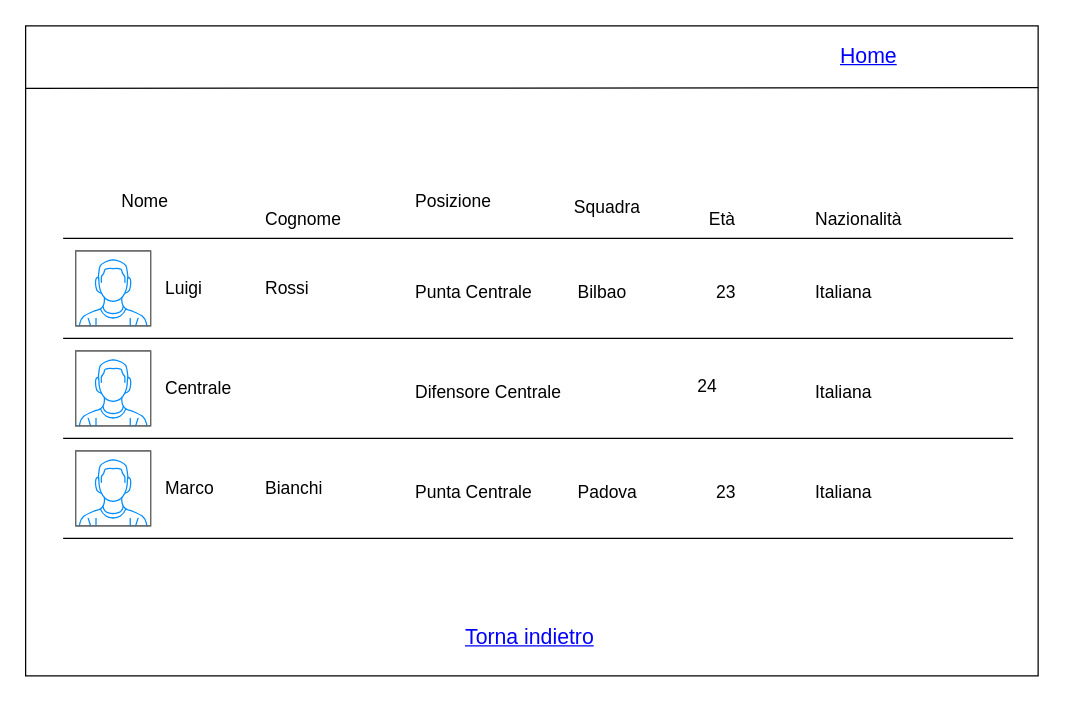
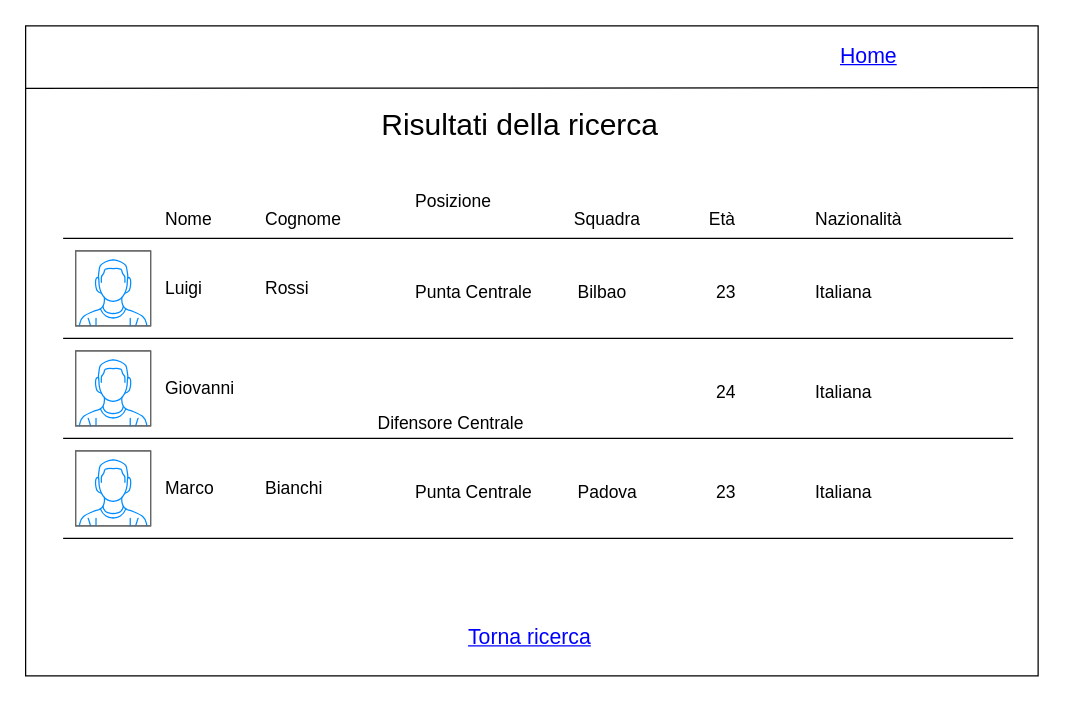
none -> (529, 126)
(151, 201) -> (194, 219)
(607, 207) -> (607, 219)
(707, 386) -> (726, 392)
(197, 388) -> (195, 388)
(494, 392) -> (457, 423)
(530, 638) -> (530, 638)
